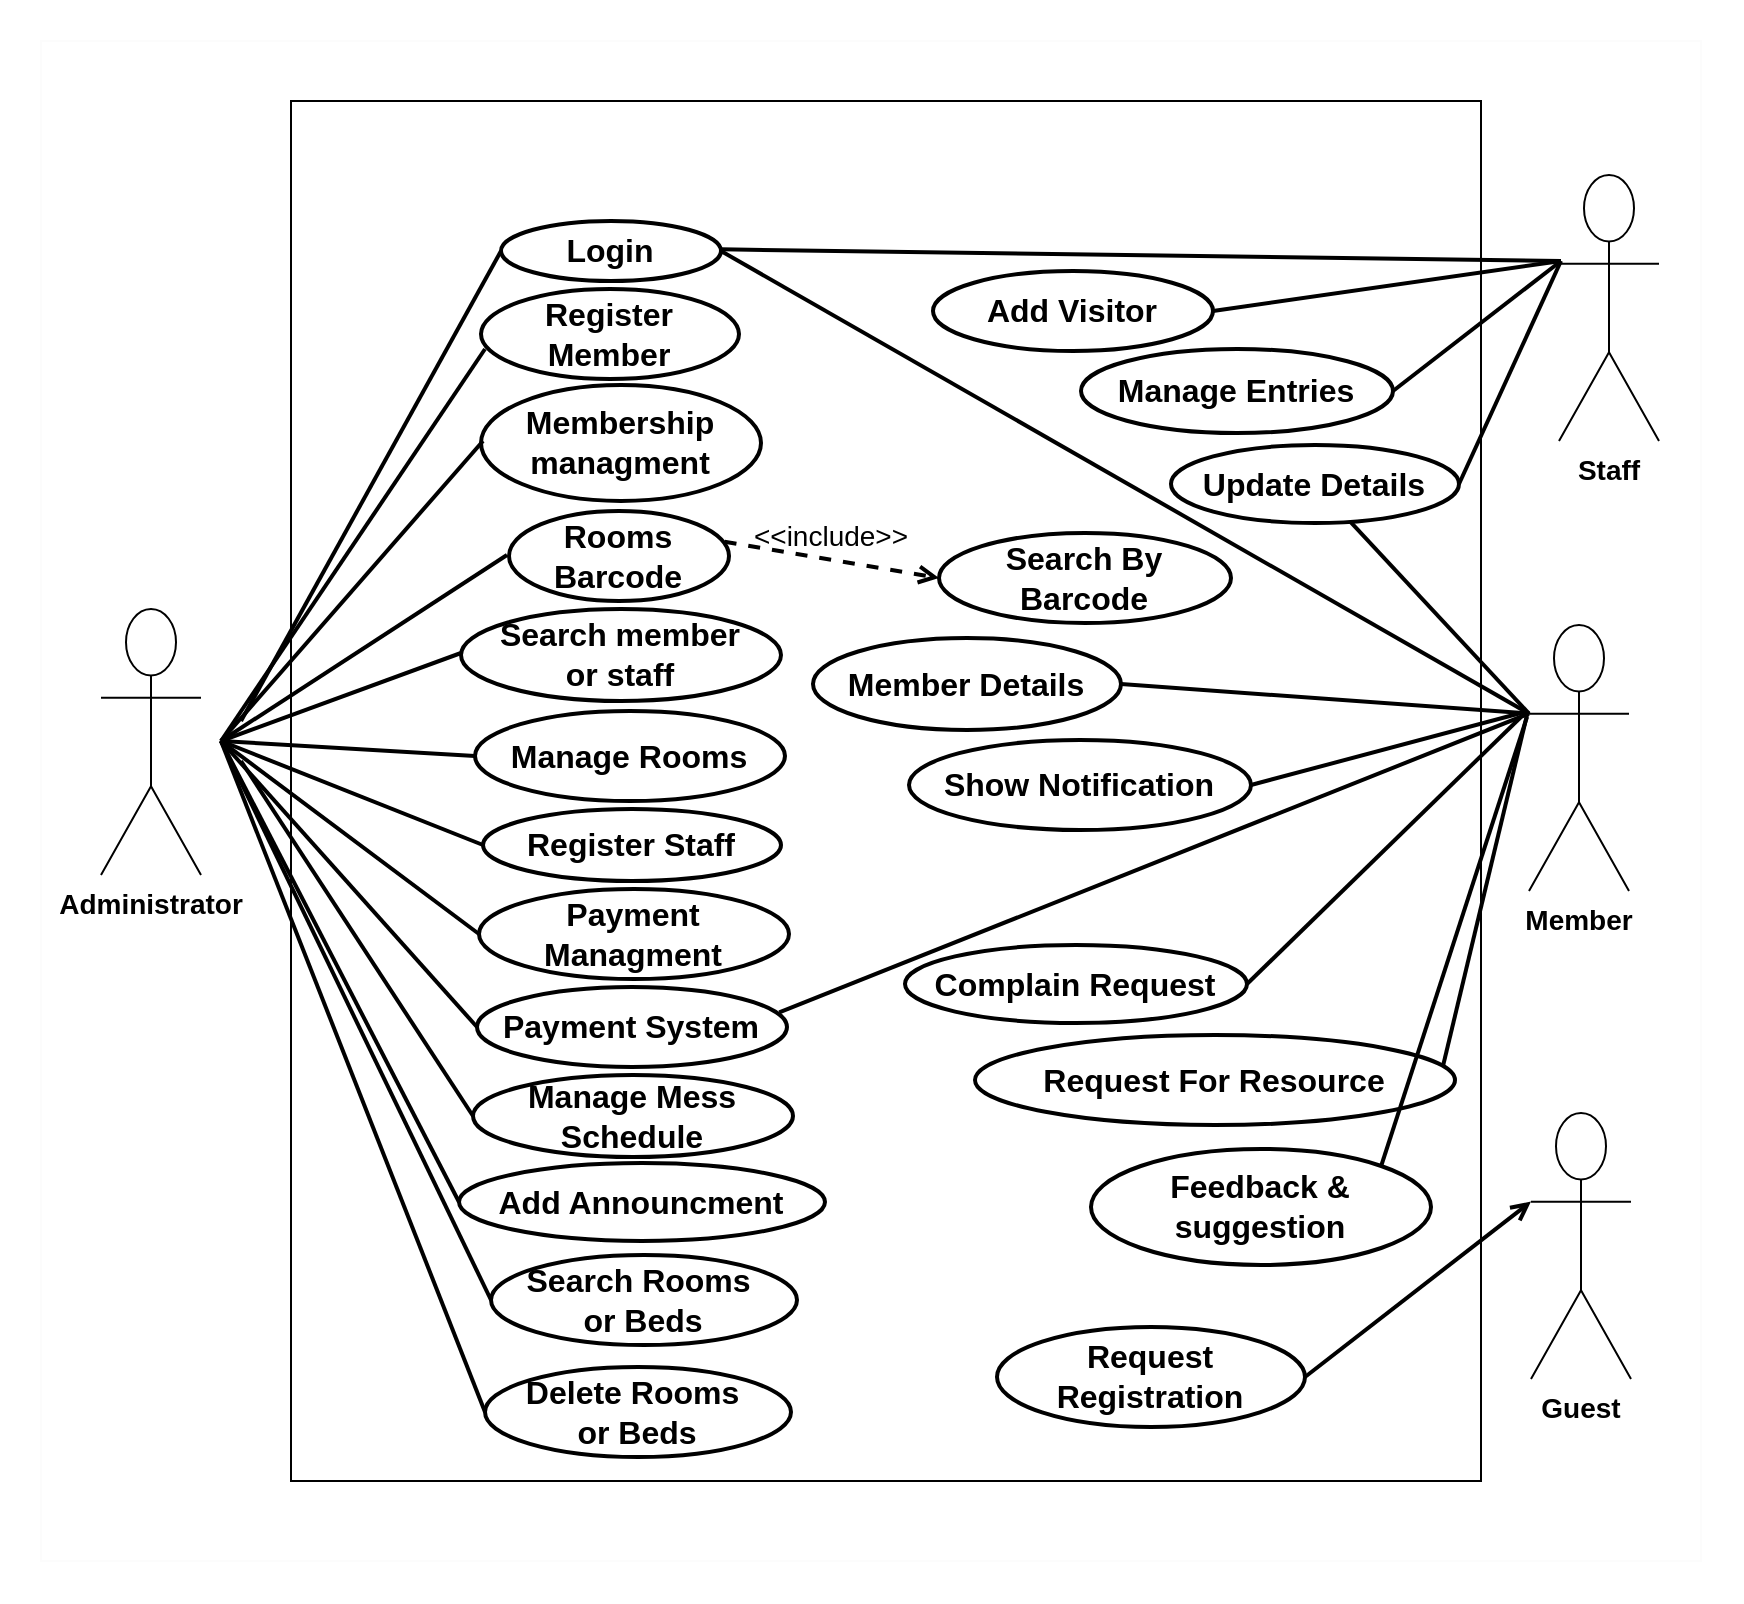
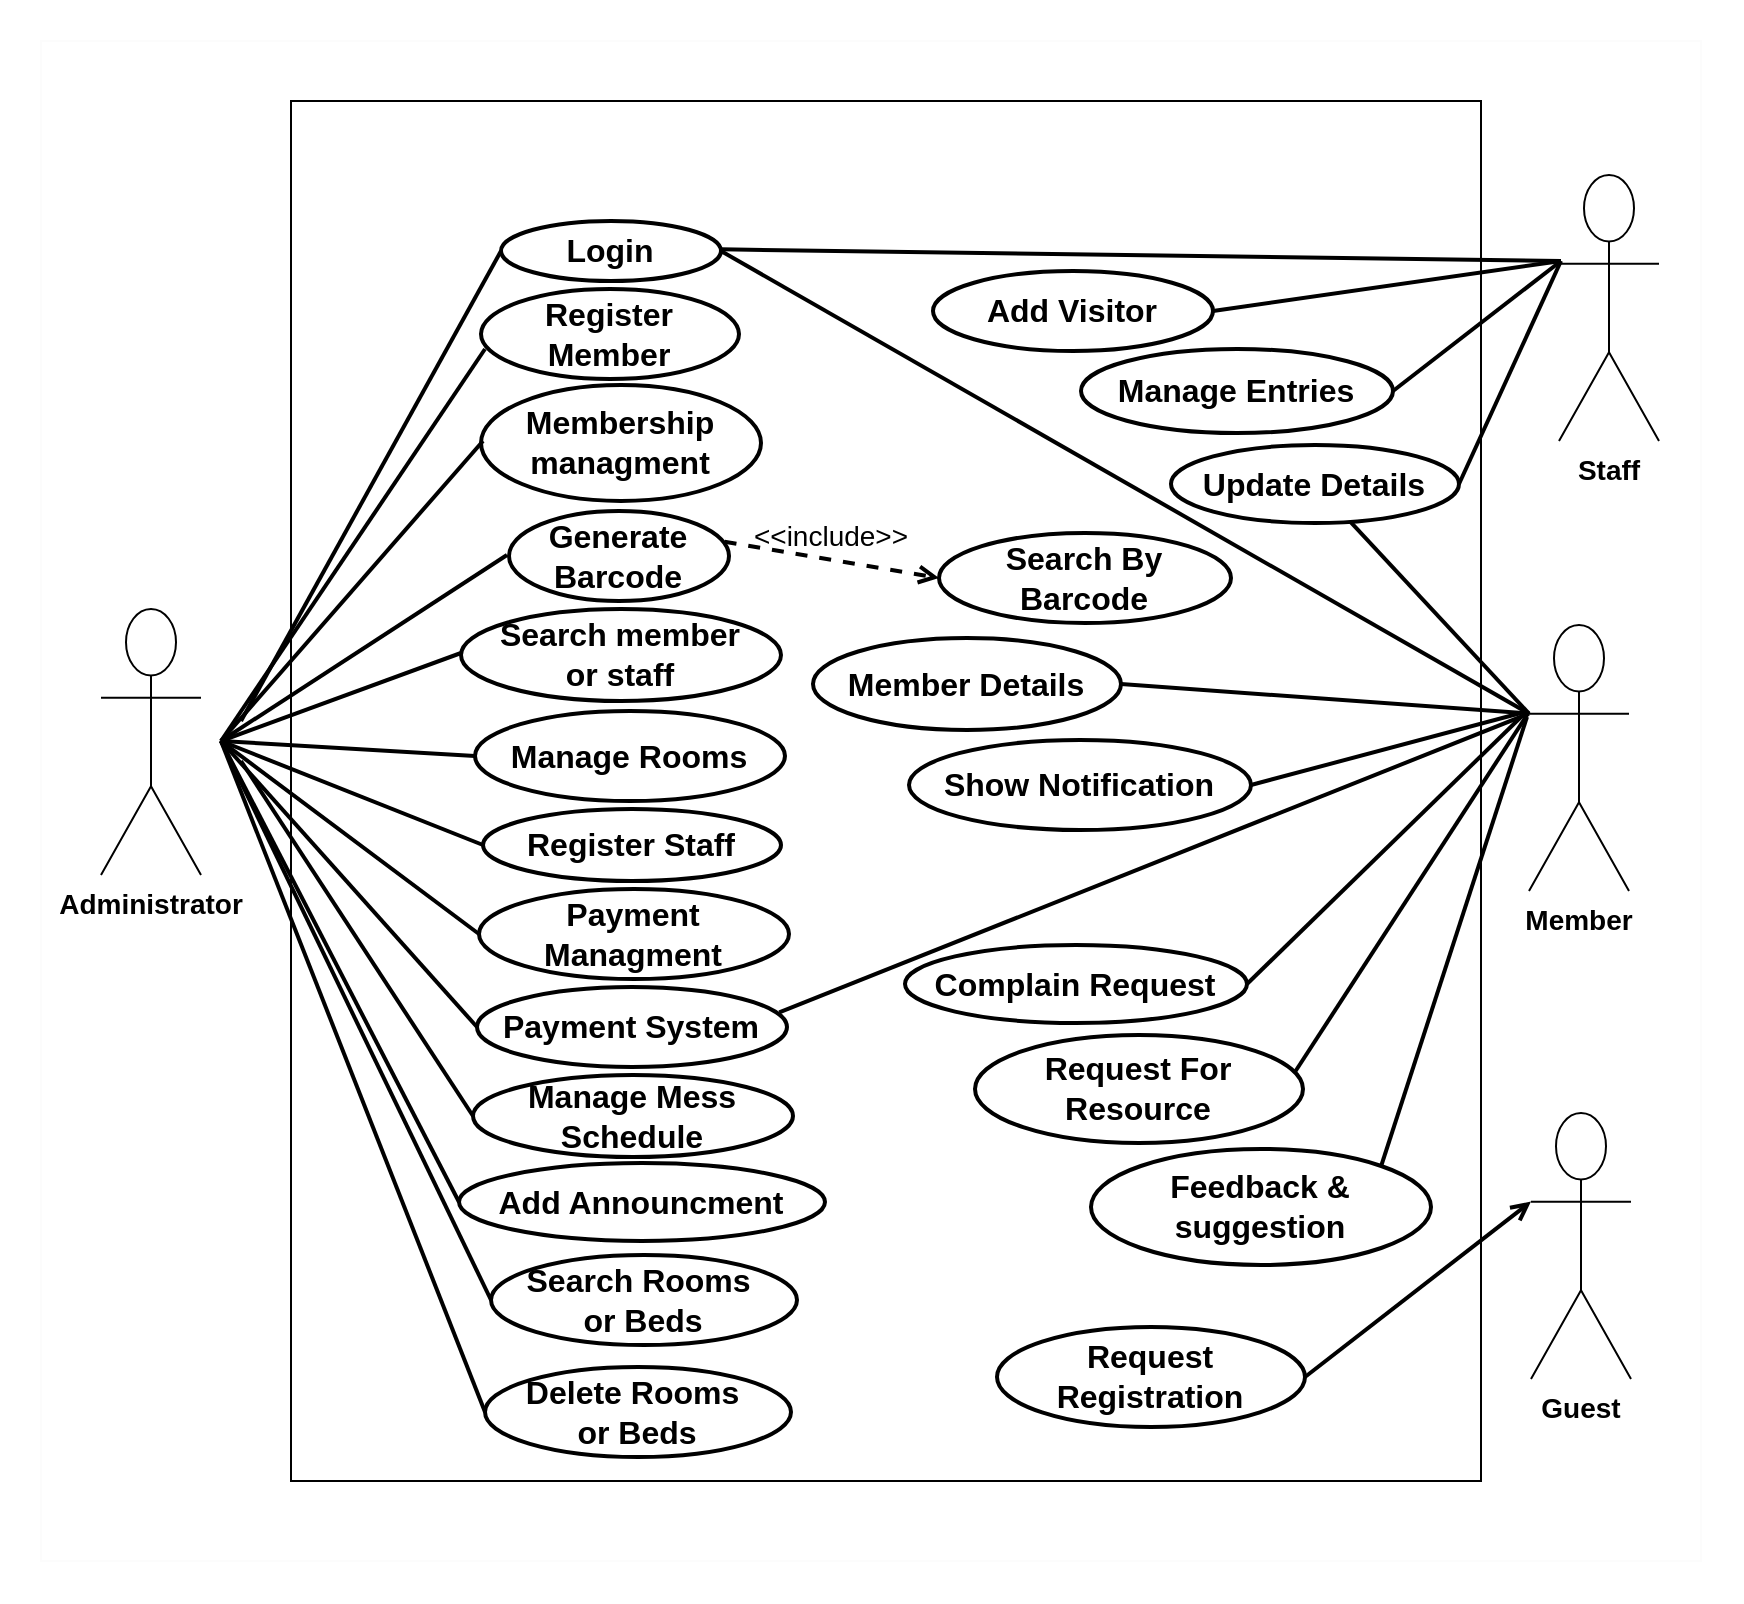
(619, 557) -> (619, 557)
(1215, 1080) -> (1139, 1089)
